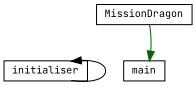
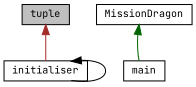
none -> (46, 15)
(151, 38) -> (138, 48)
